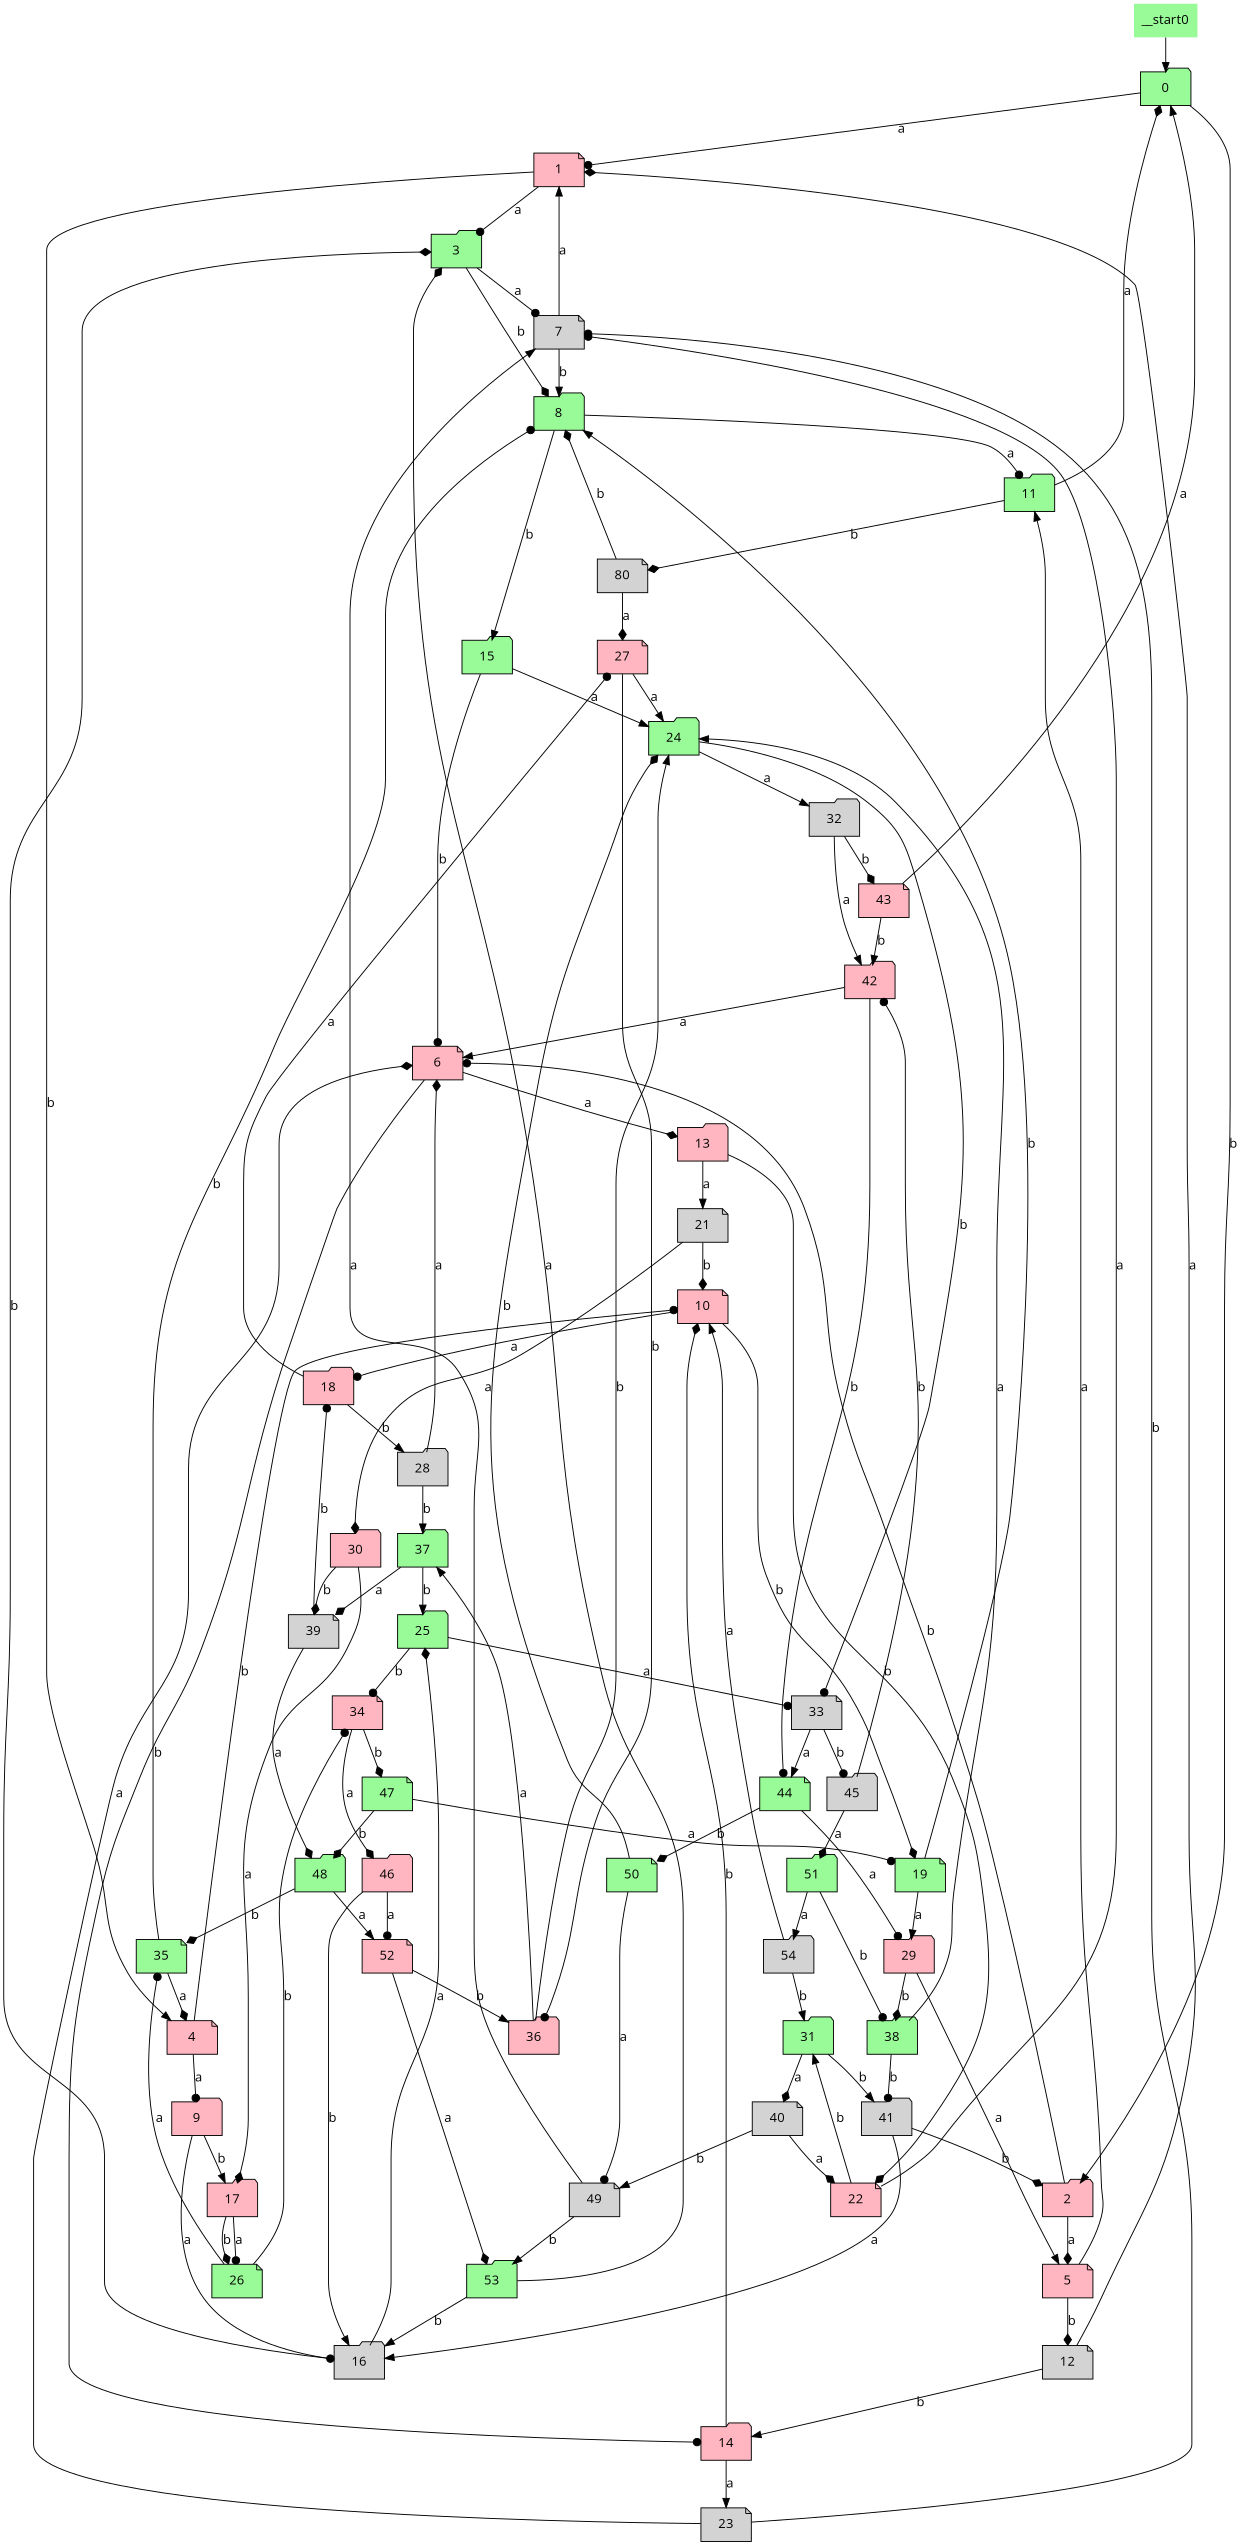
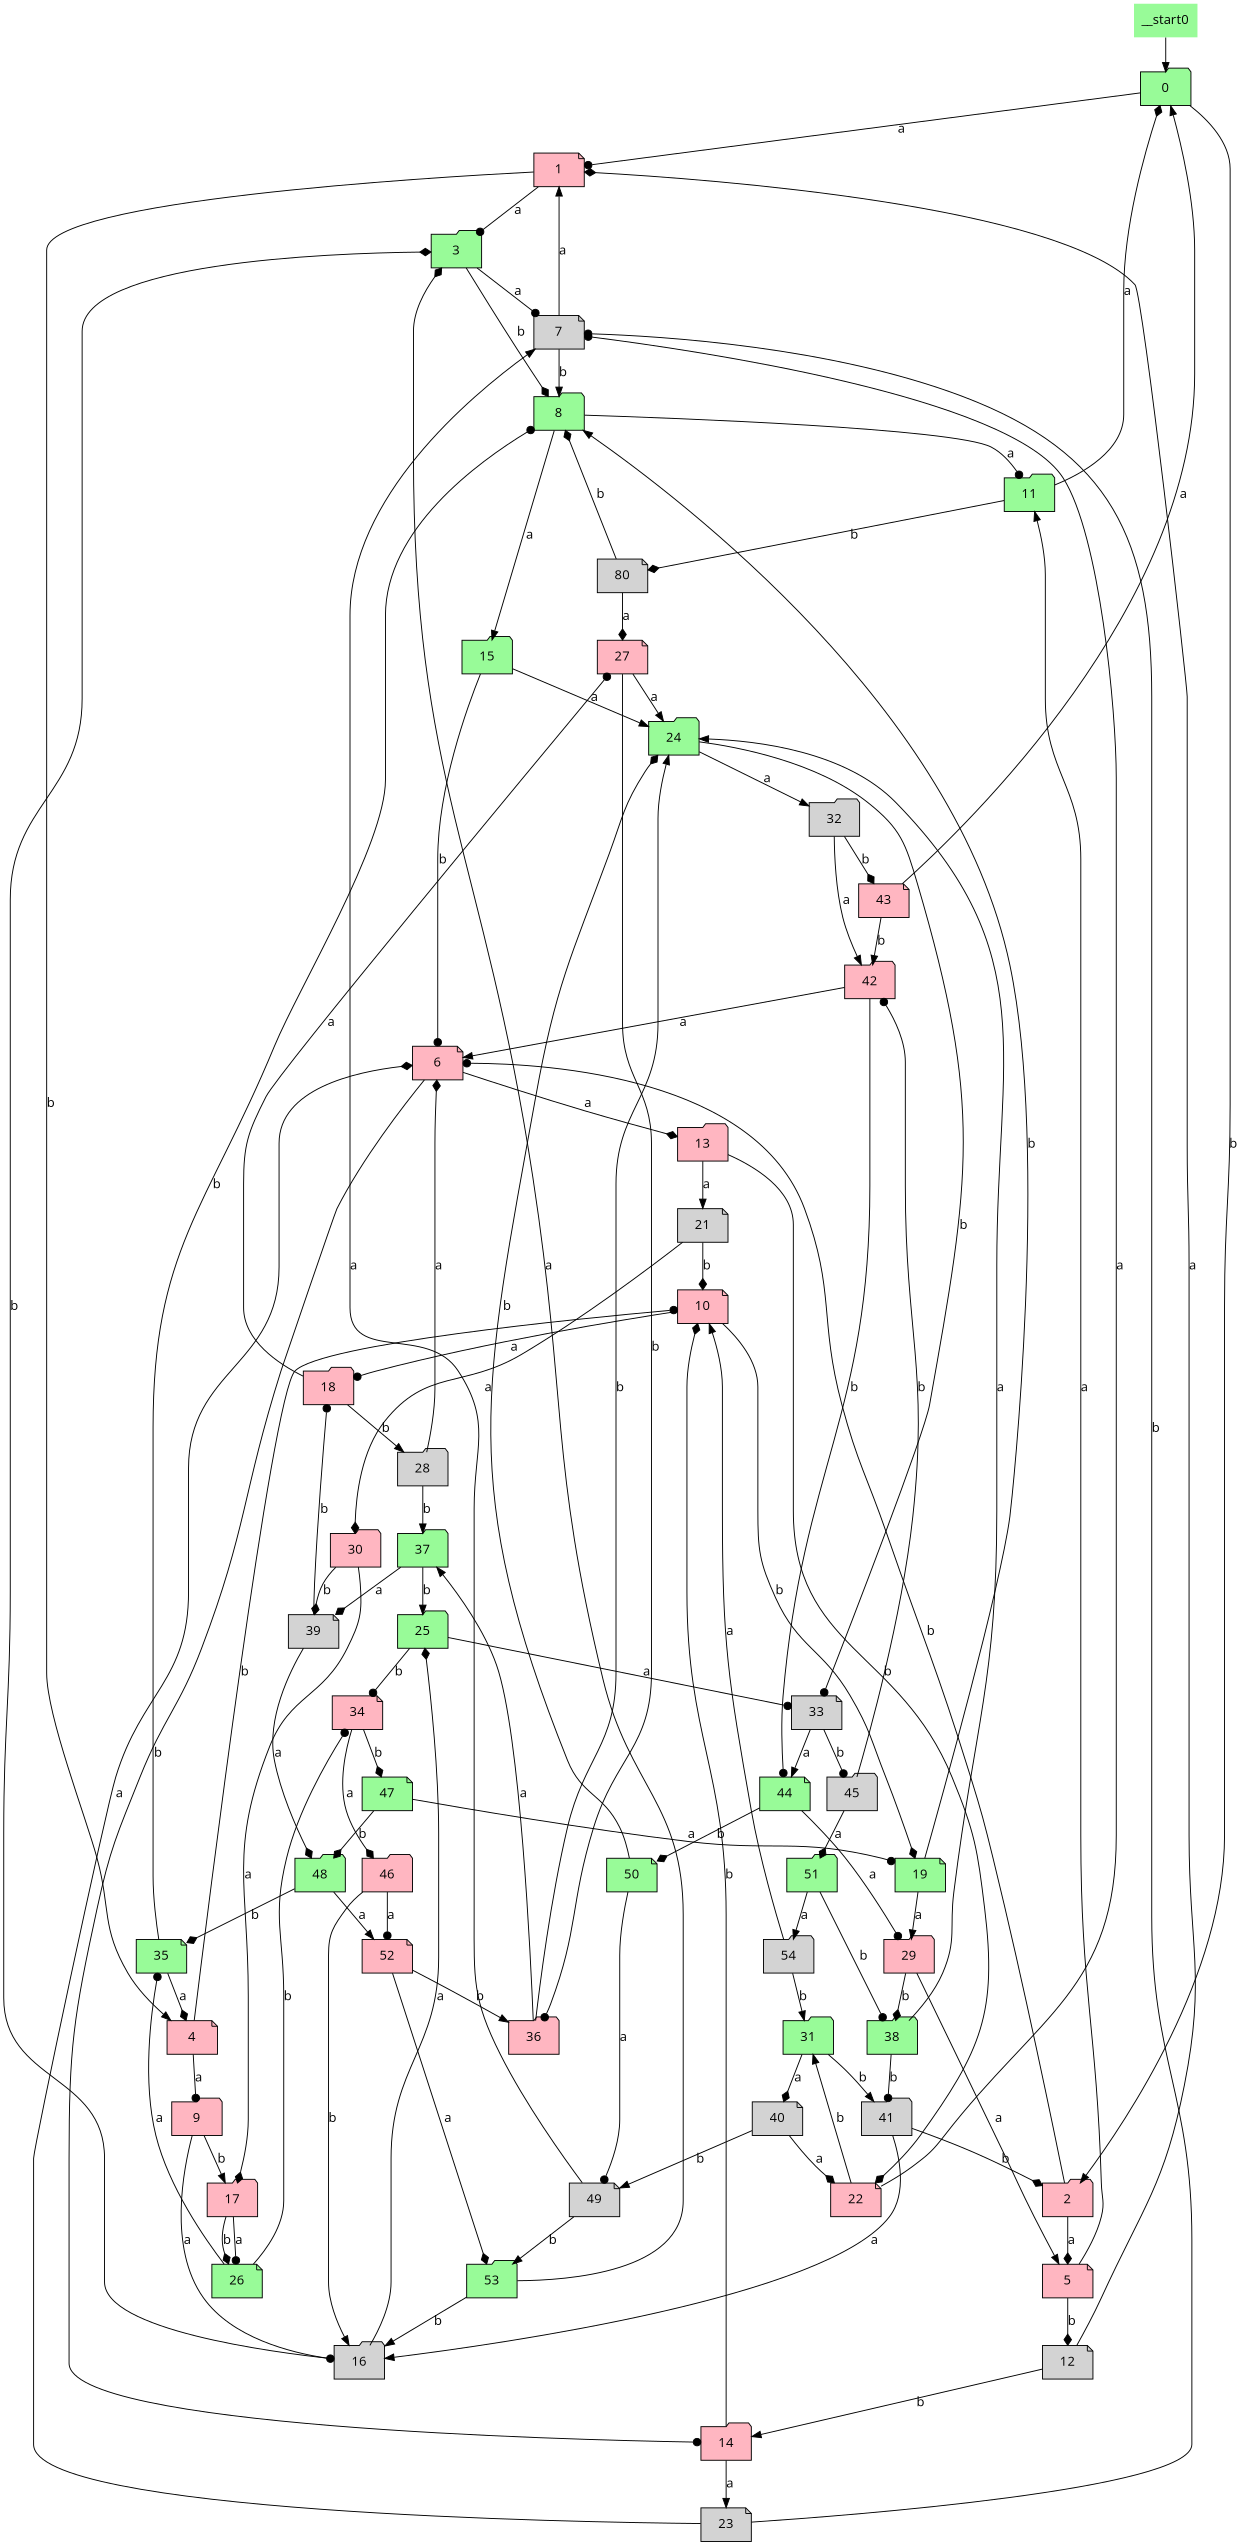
(530, 535) -> (530, 535)
